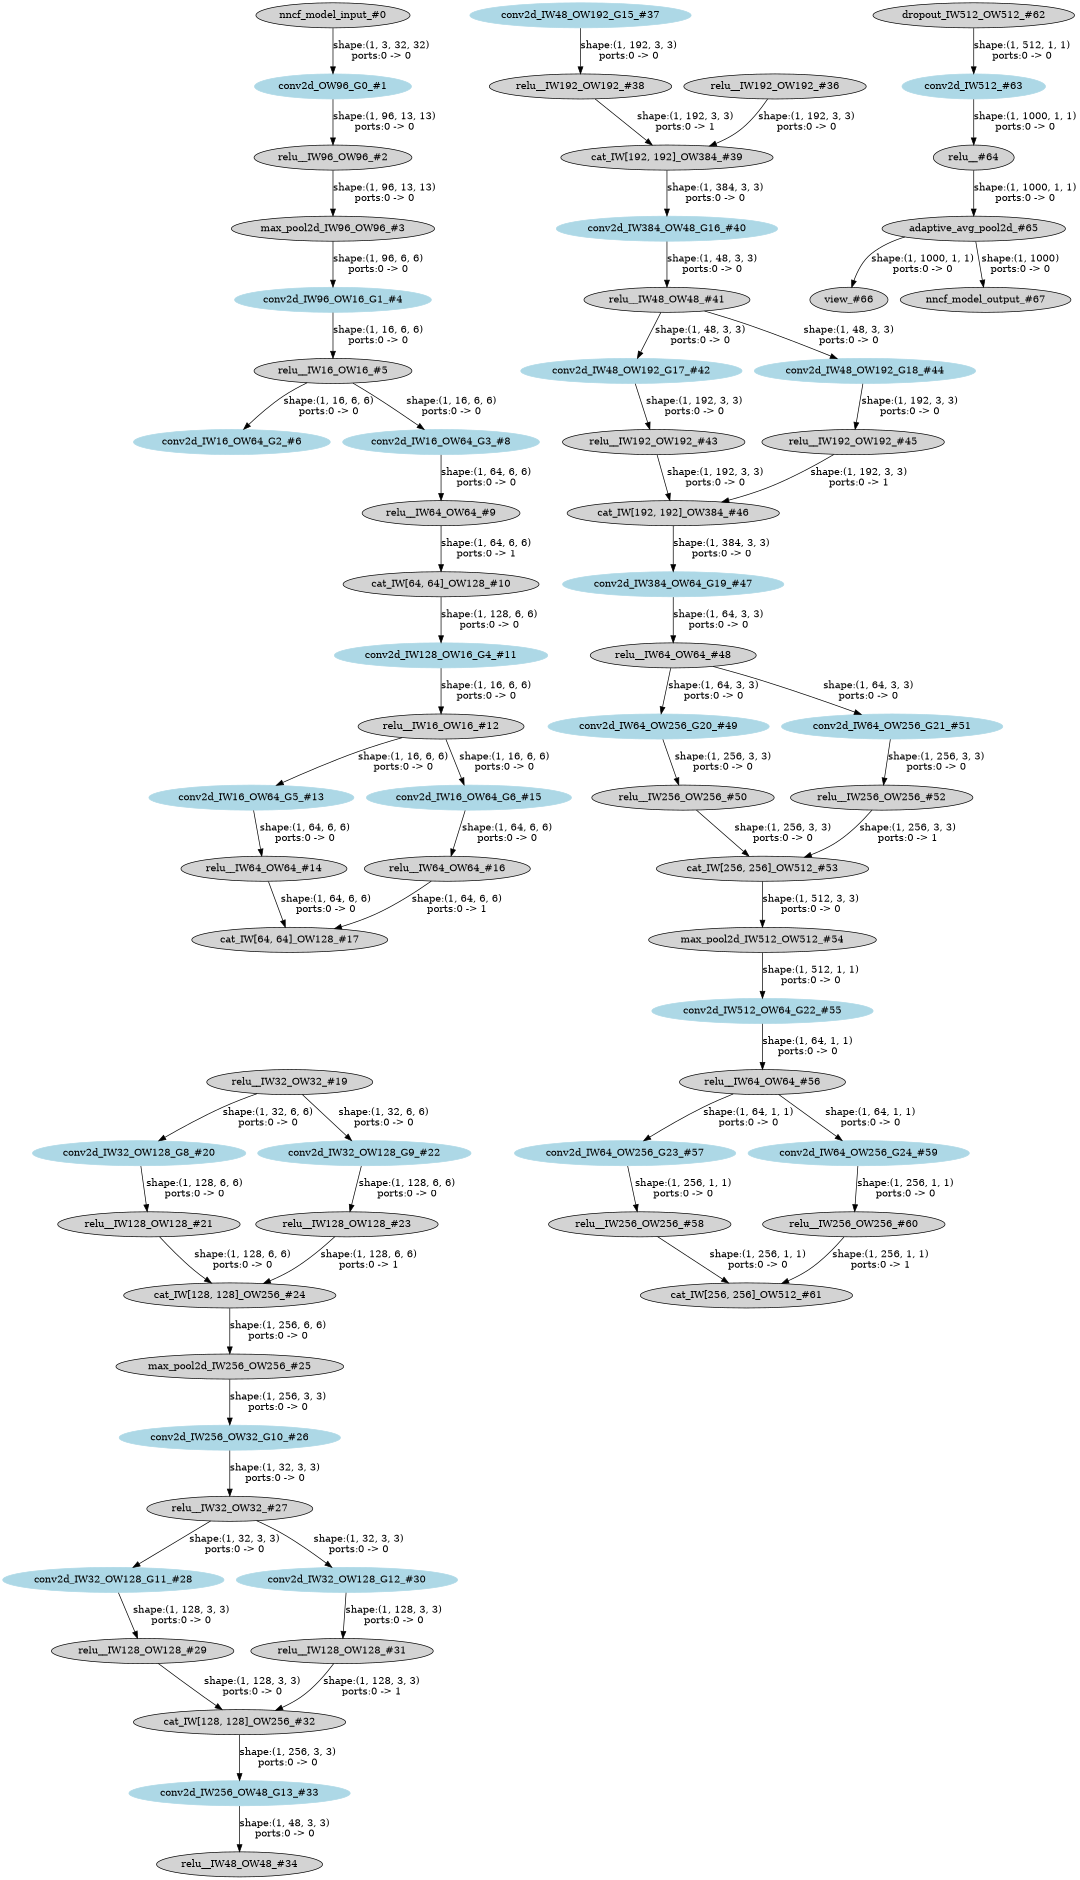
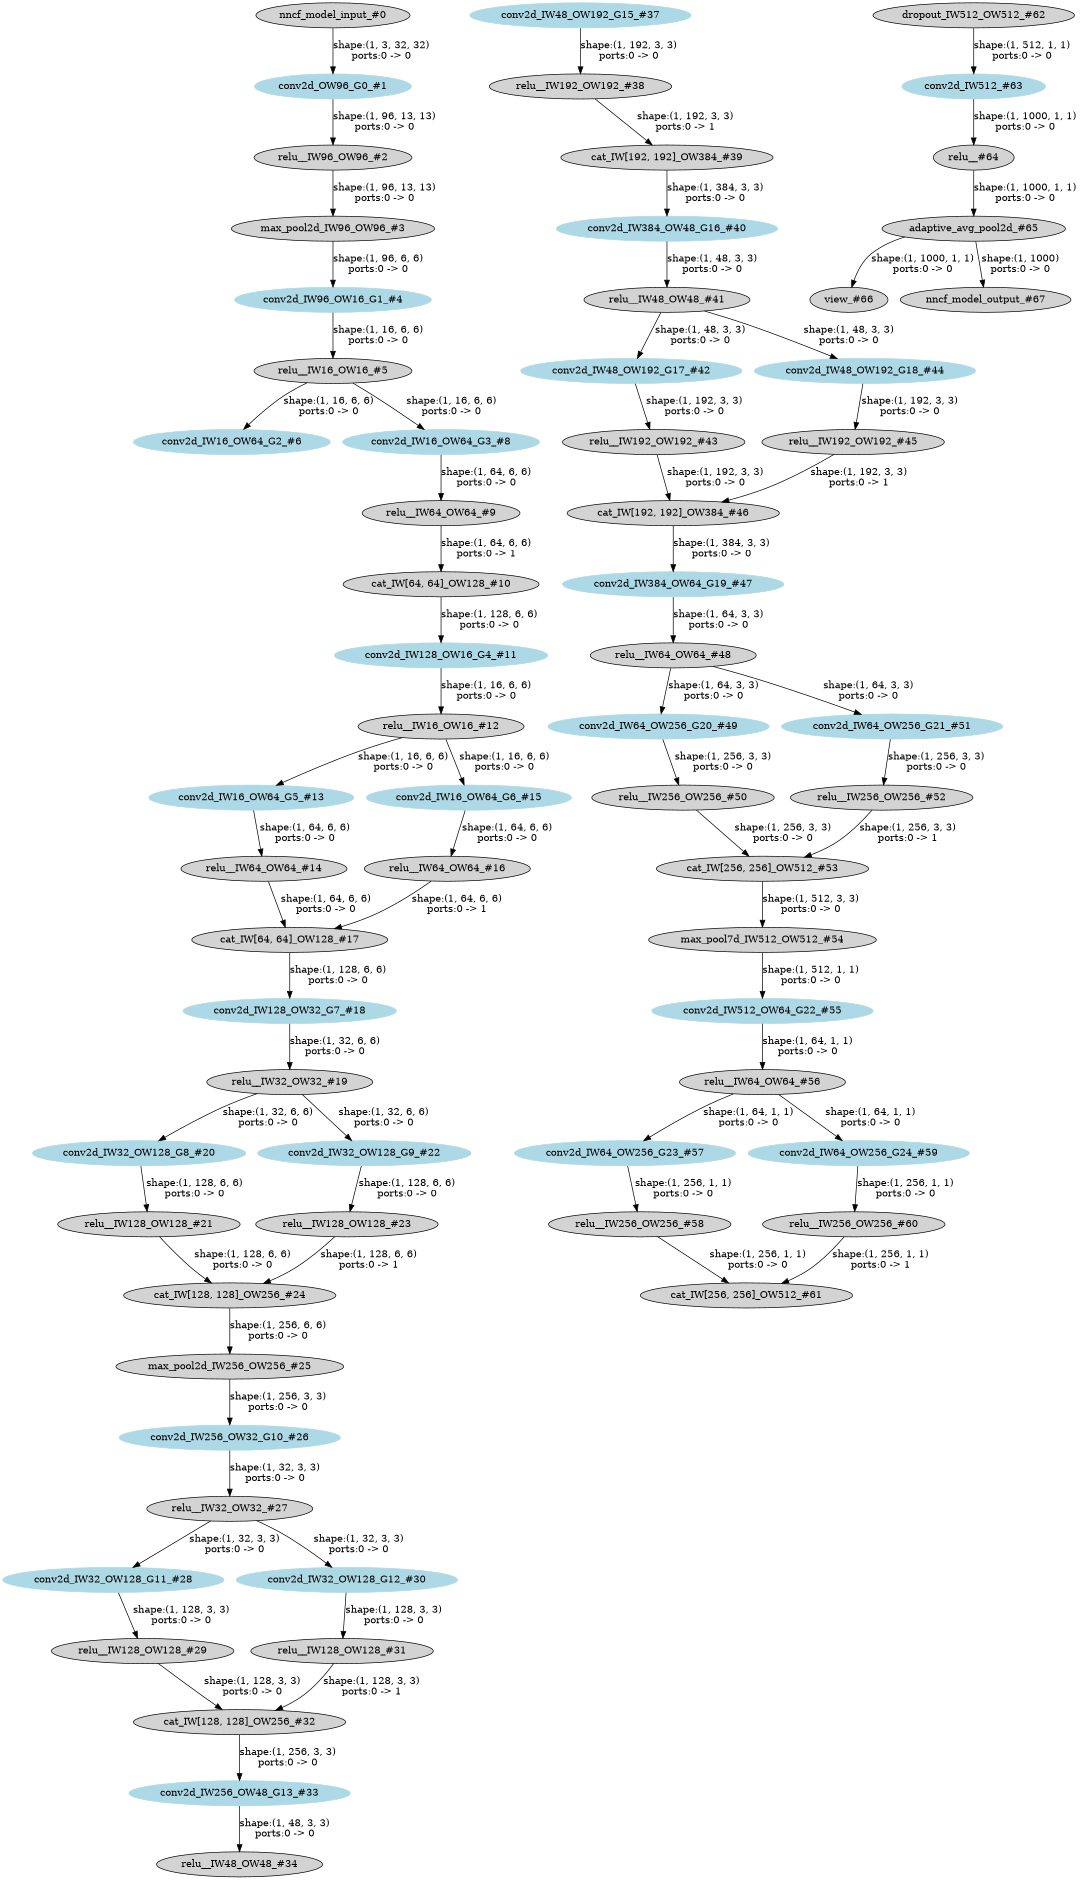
(775, 86) -> none
(762, 940) -> (762, 940)
none -> (290, 1011)
